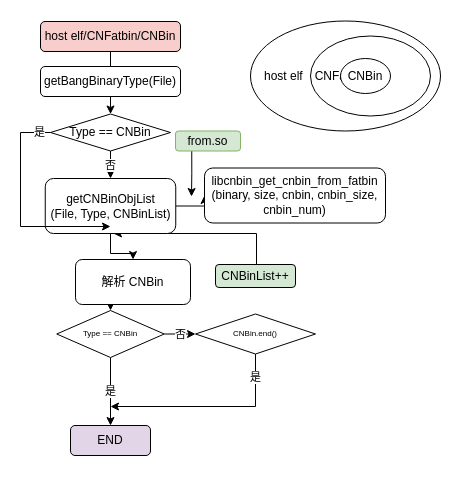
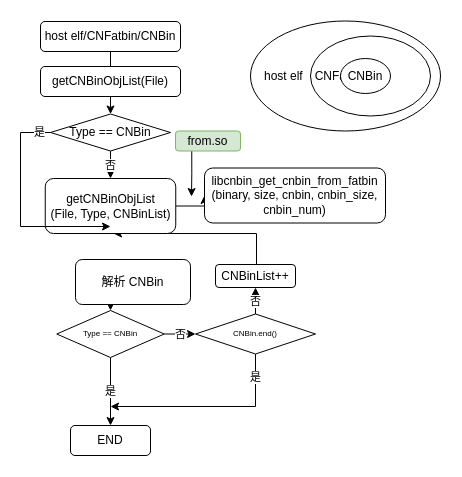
(111, 37) -> (111, 37)
(111, 82) -> (111, 82)
(112, 254) -> none
(256, 276) -> (256, 276)
none -> (256, 304)
(111, 441) -> (111, 441)
